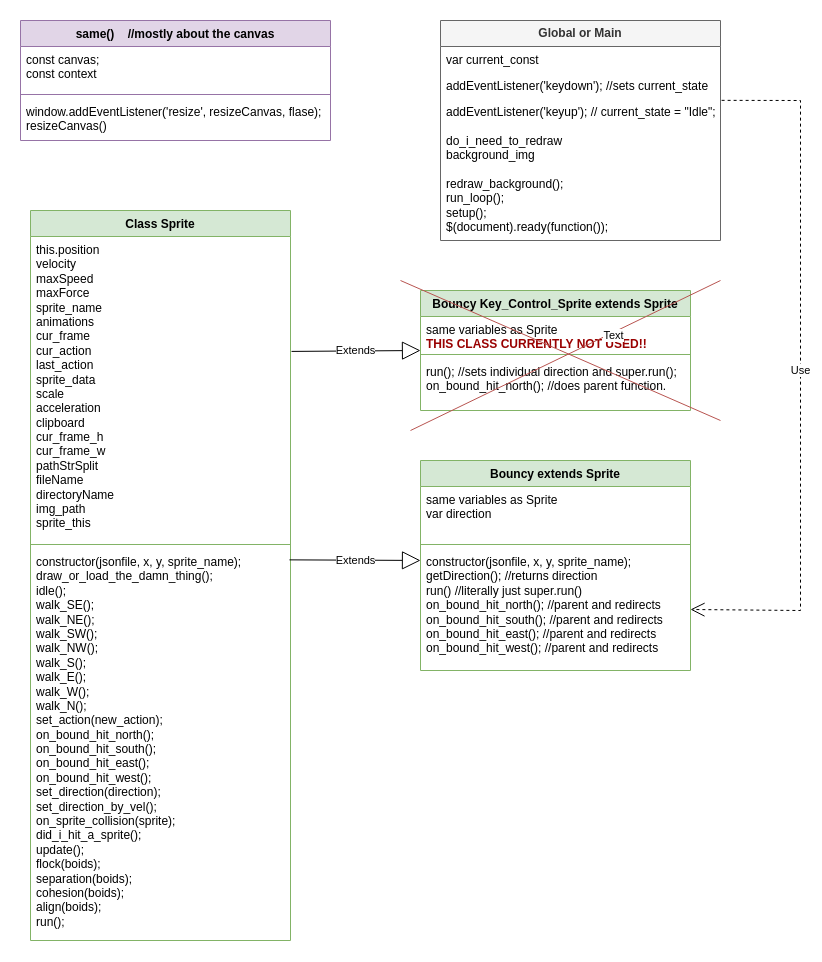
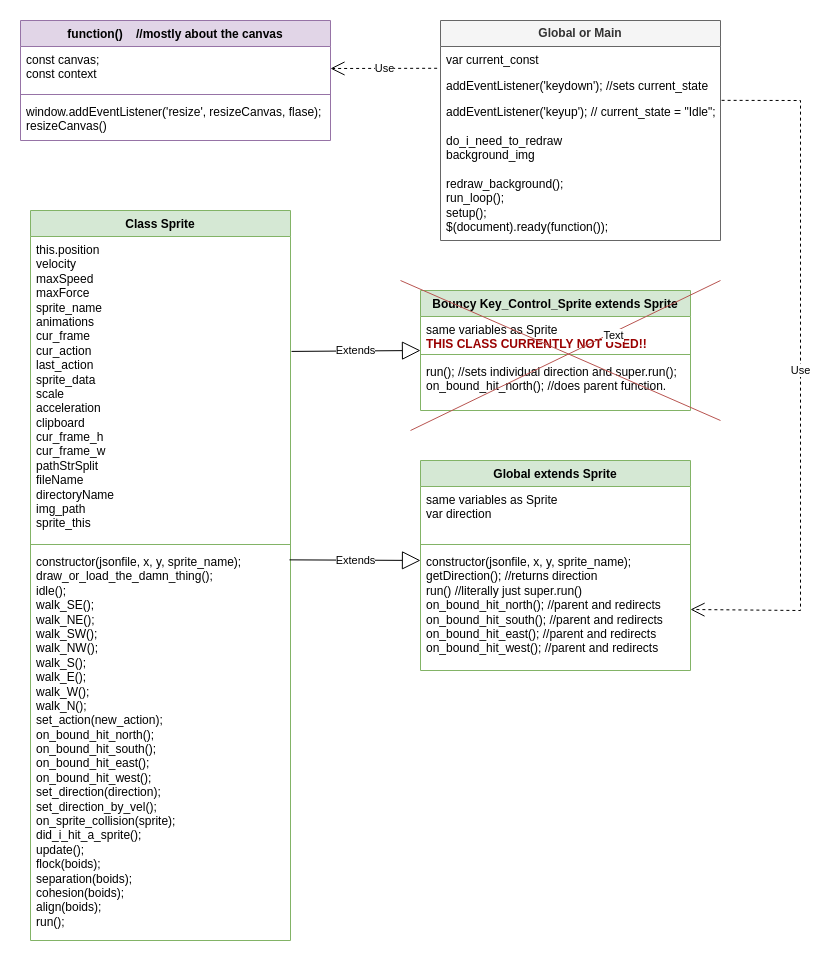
(176, 35) -> (176, 35)
none -> (385, 68)
(556, 475) -> (556, 475)
